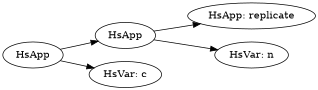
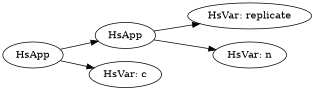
(252, 16) -> (250, 16)
